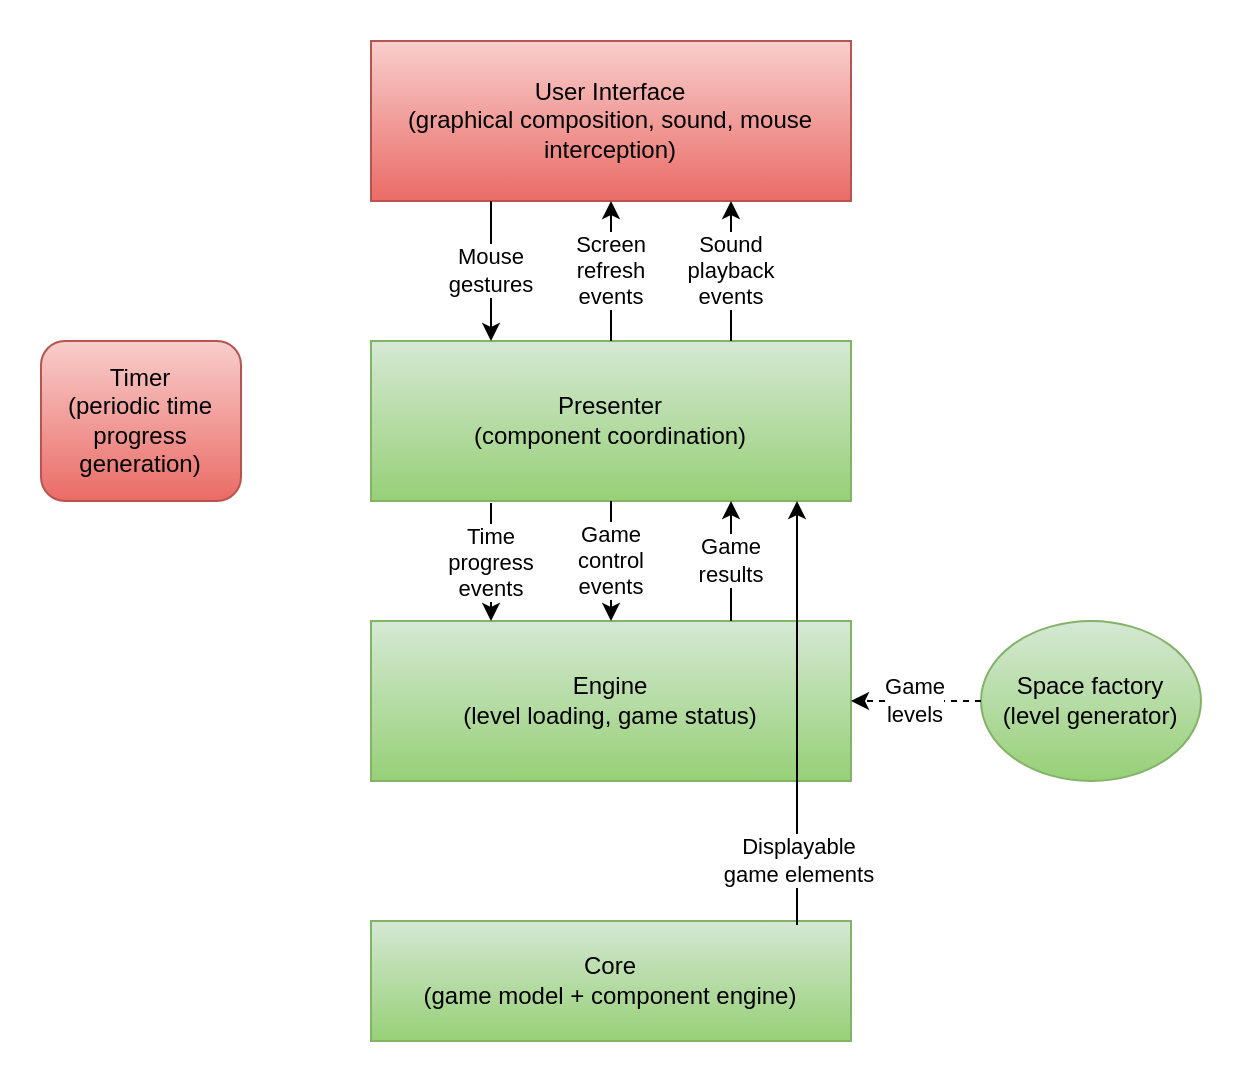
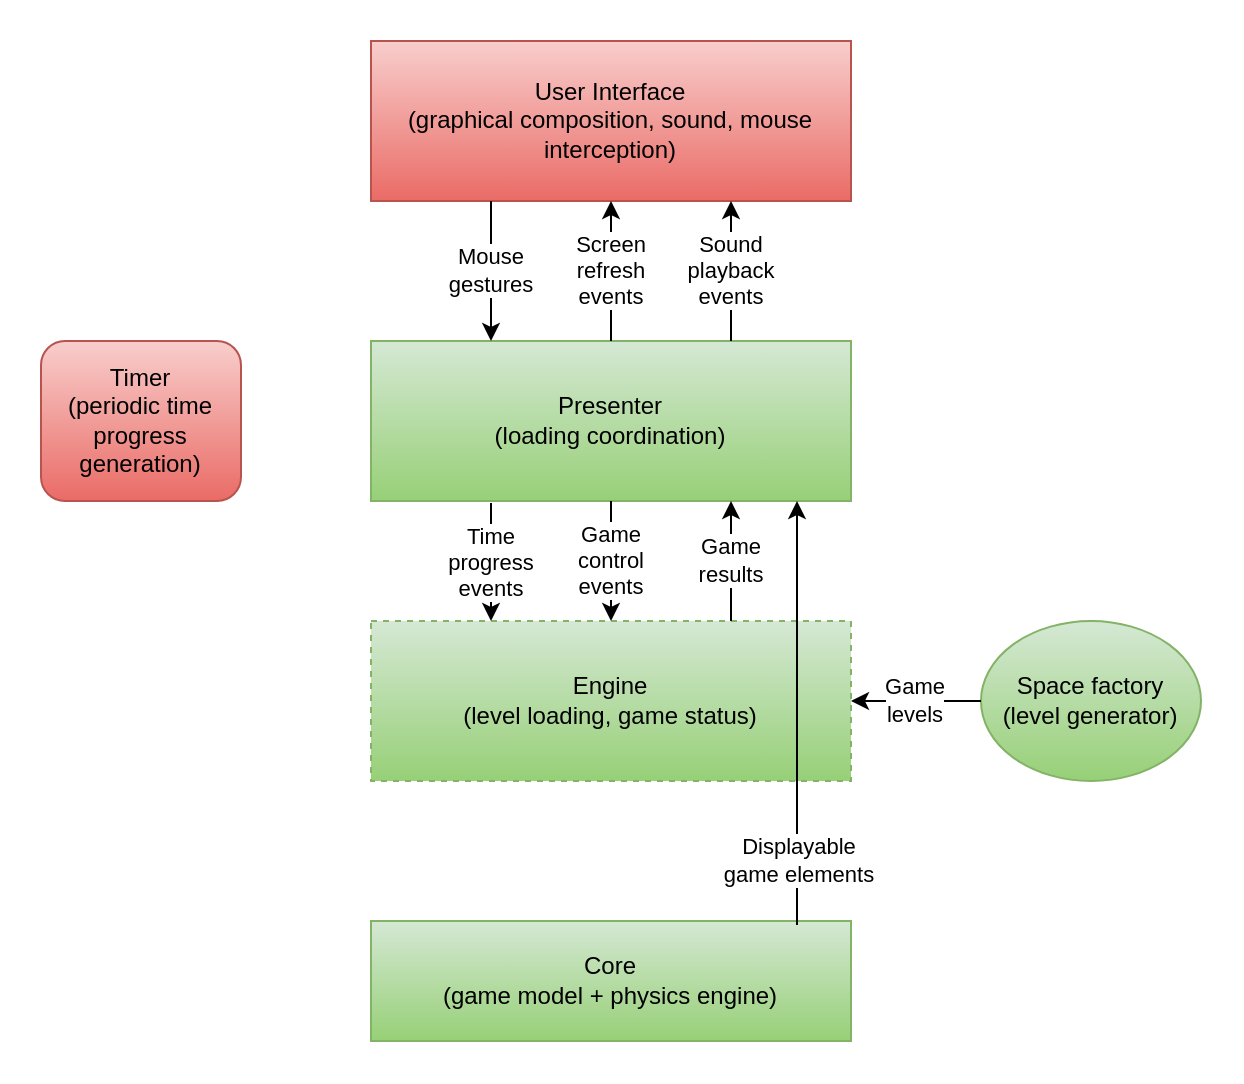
(611, 421) -> (611, 421)
(611, 701) -> (611, 701)
(960, 701) -> (960, 701)
(611, 981) -> (611, 981)
